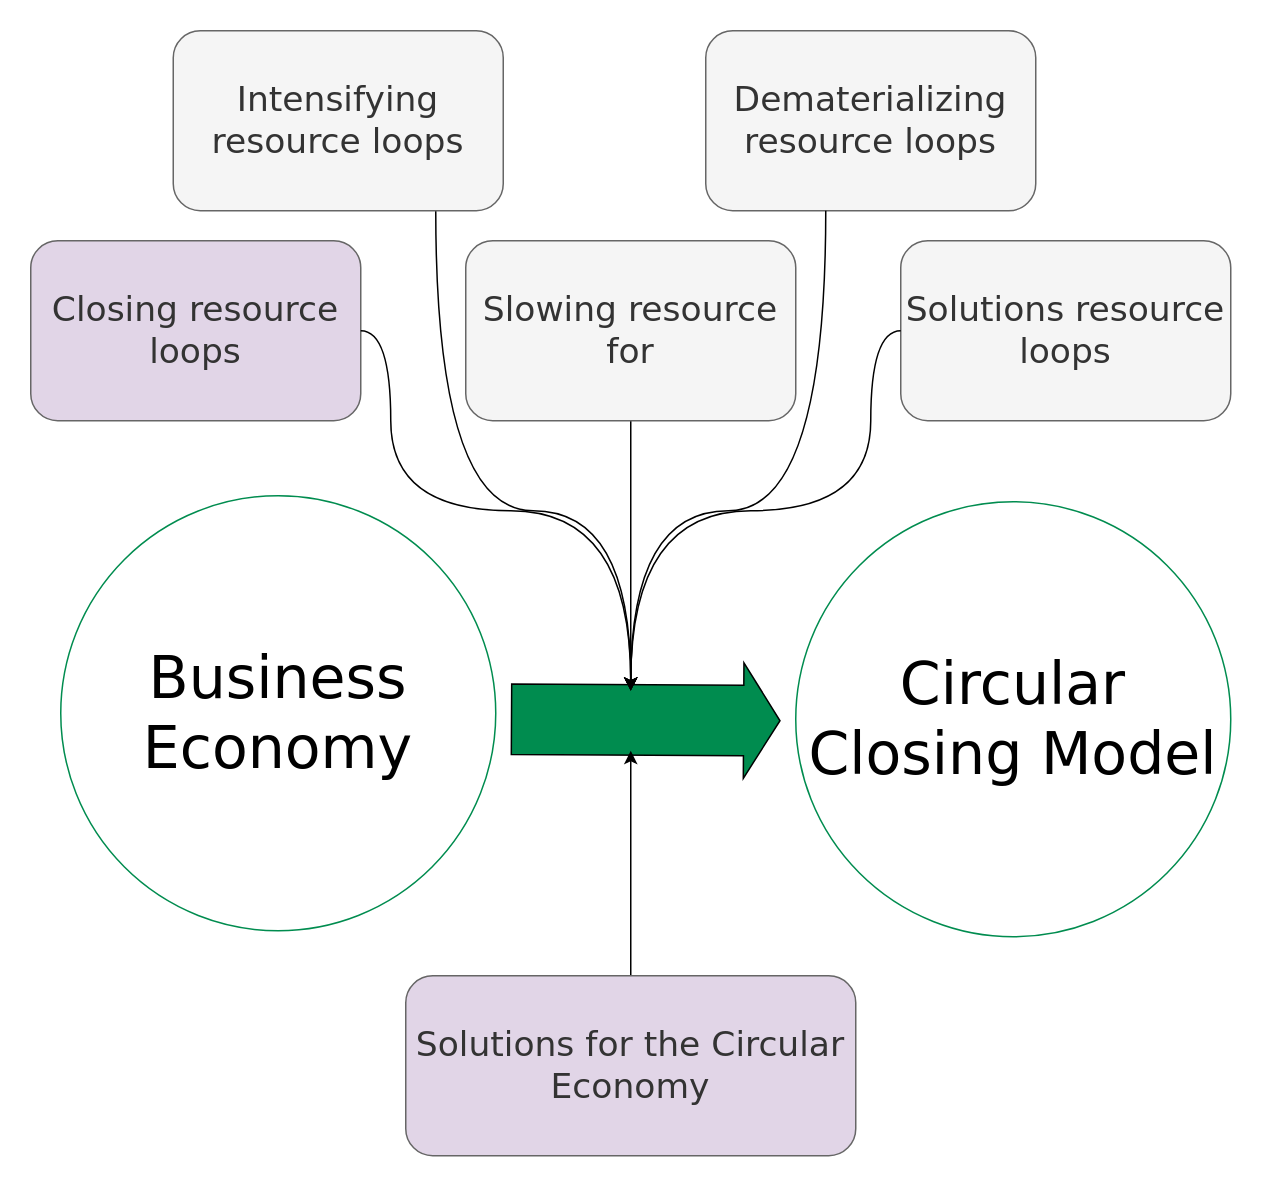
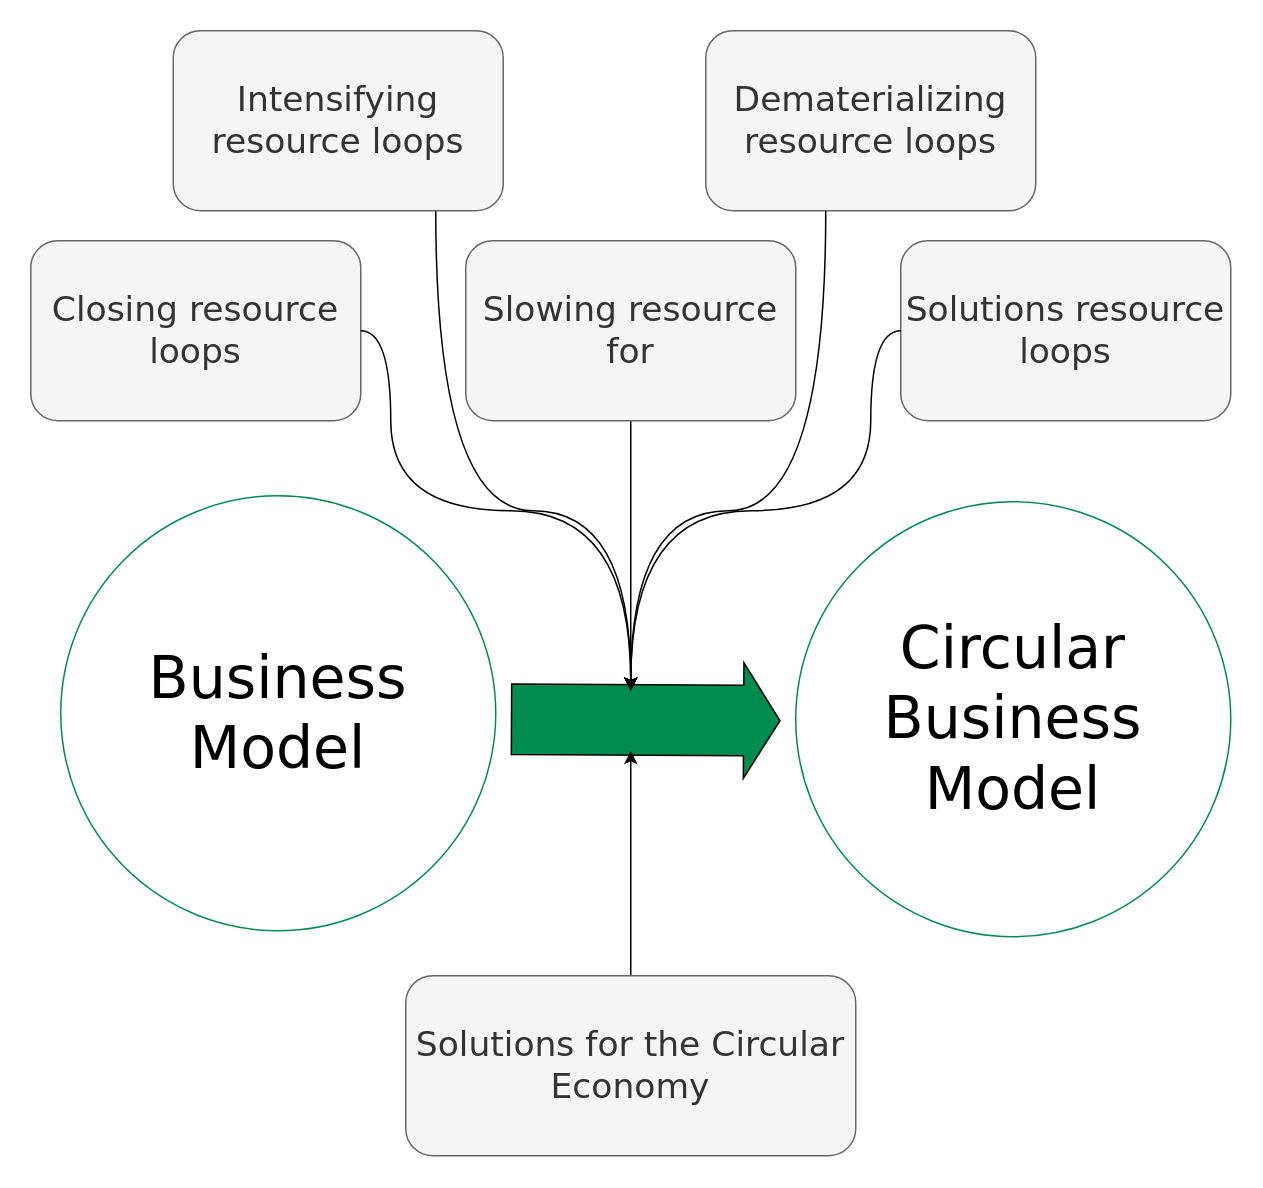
(196, 331) -> (196, 331)
(278, 713) -> (278, 713)
(1013, 719) -> (1013, 719)
(631, 1066) -> (631, 1066)
